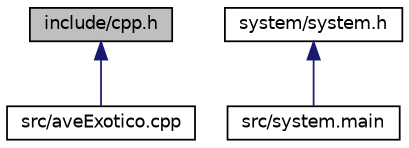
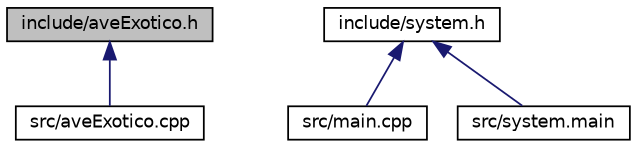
(101, 25) -> (110, 25)
(314, 25) -> (412, 25)
none -> (358, 123)
